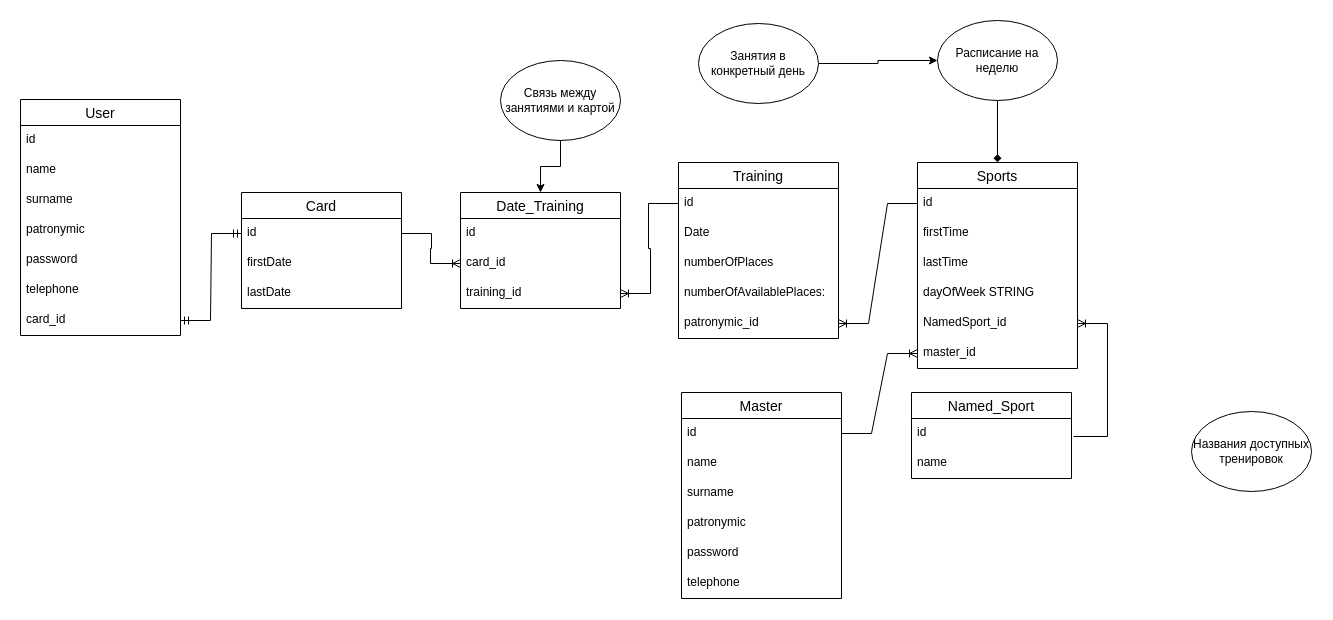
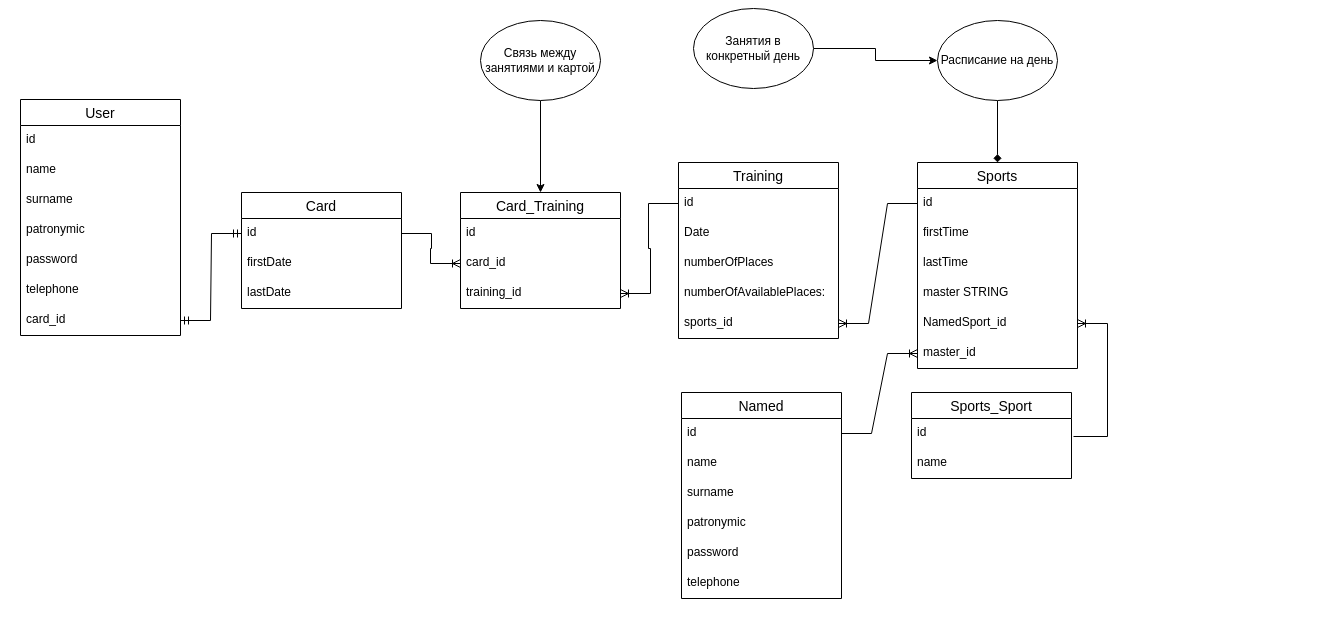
(998, 61) -> (998, 61)
(759, 64) -> (754, 49)
(561, 101) -> (541, 61)
(540, 206) -> (540, 206)
(976, 293) -> (966, 293)
(725, 323) -> (713, 323)
(761, 406) -> (761, 406)
(991, 406) -> (991, 406)
(1252, 452) -> none
